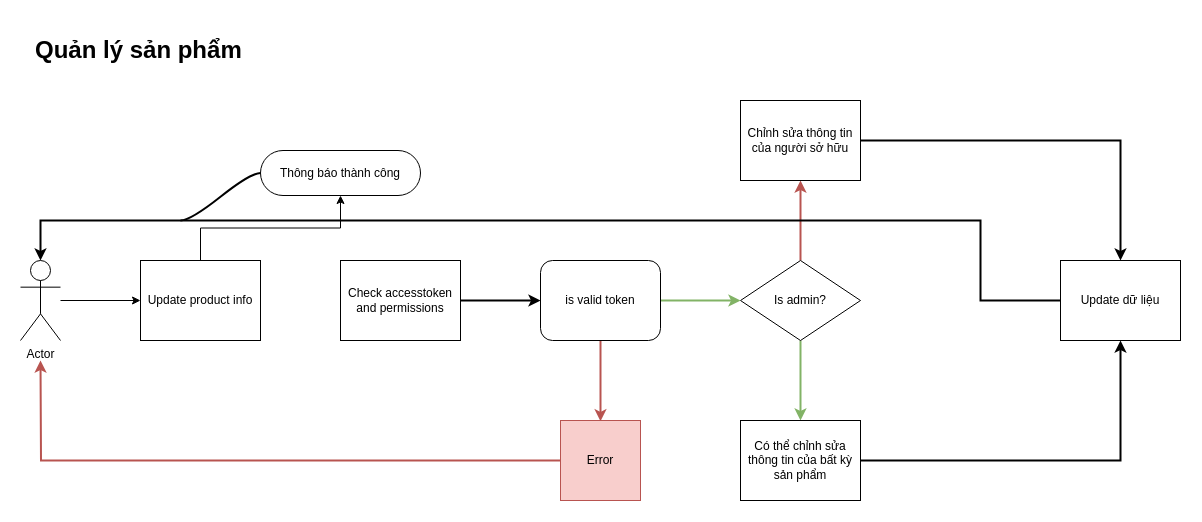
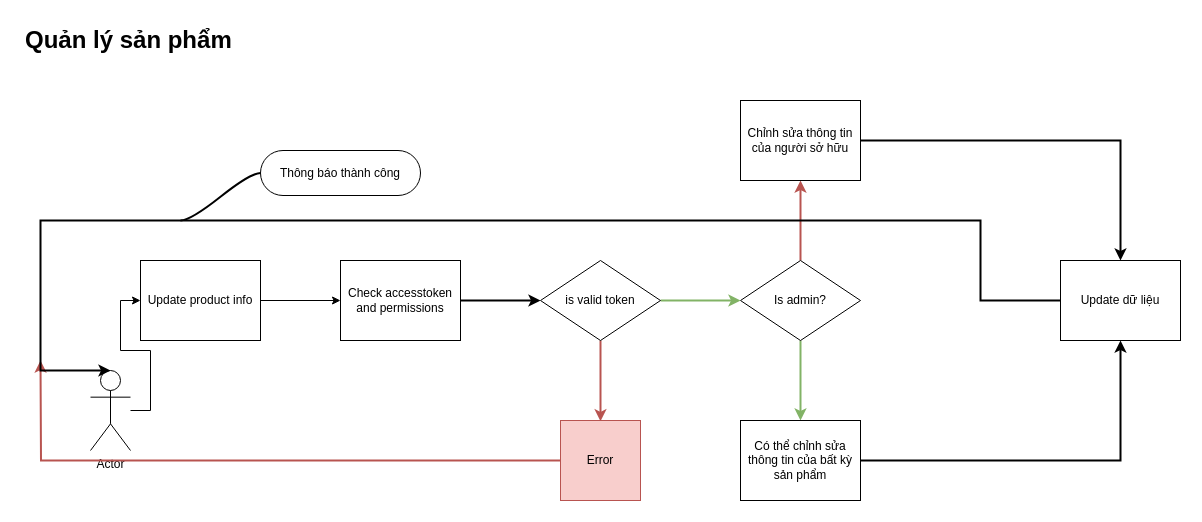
(151, 51) -> (141, 41)
(268, 228) -> (297, 301)
(41, 301) -> (111, 411)
(601, 301) -> (601, 301)
